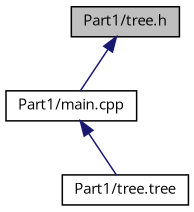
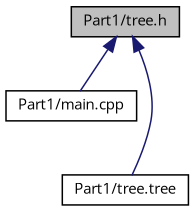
(103, 154) -> (152, 114)
